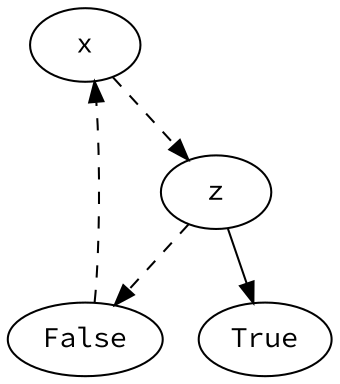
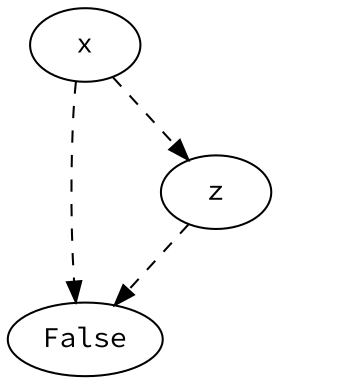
(99, 202) -> (72, 181)
(265, 339) -> none
